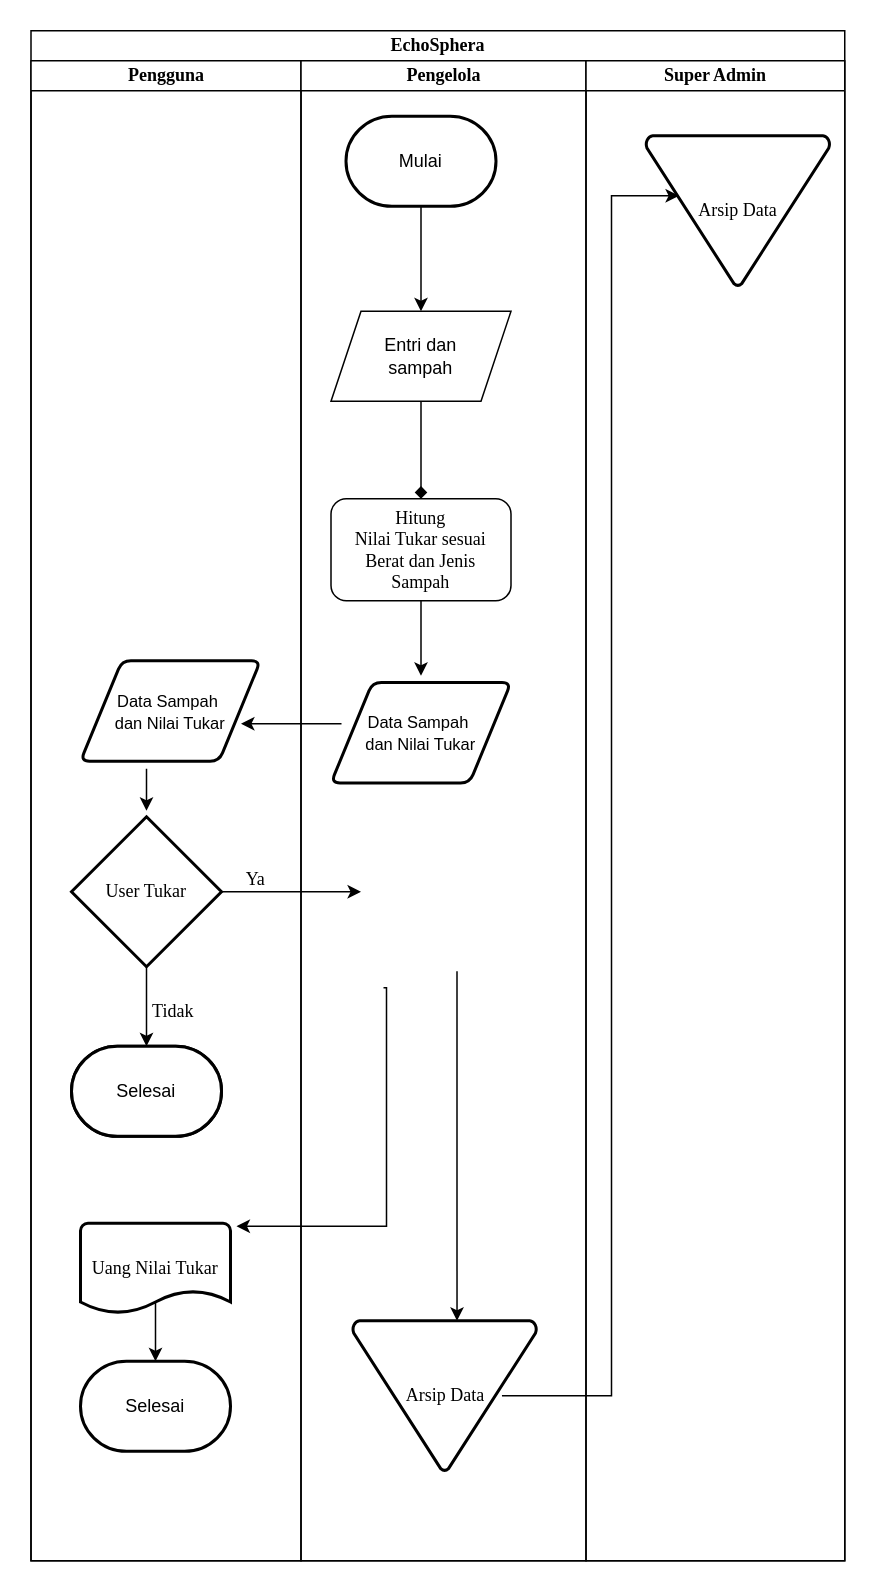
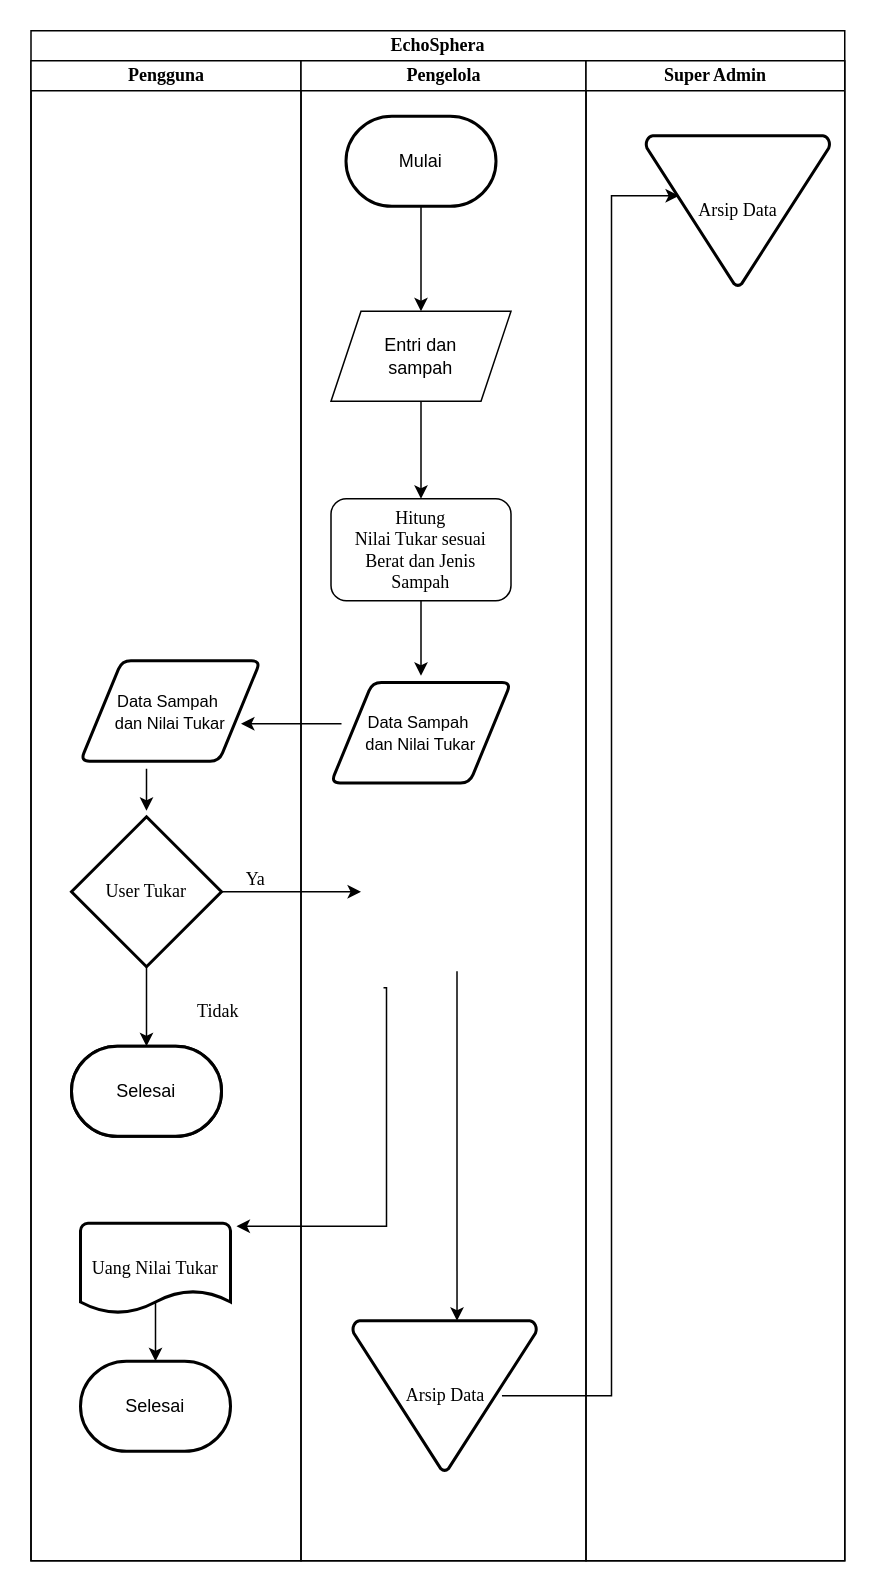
(421, 486) -> (421, 487)
(173, 1011) -> (218, 1011)
